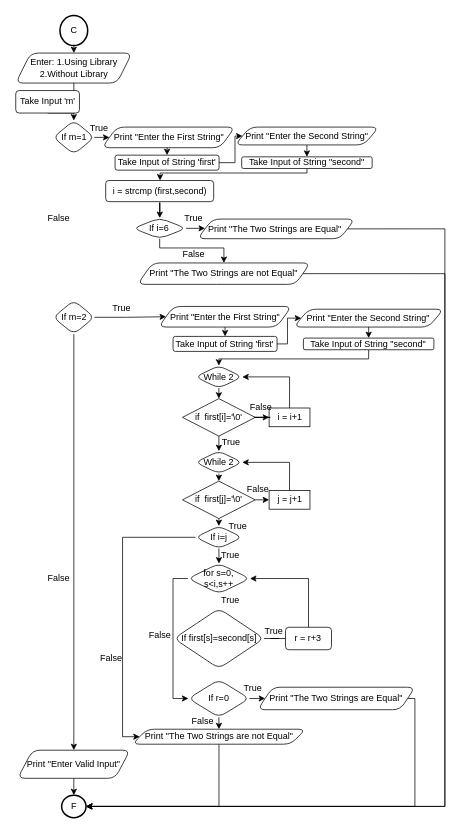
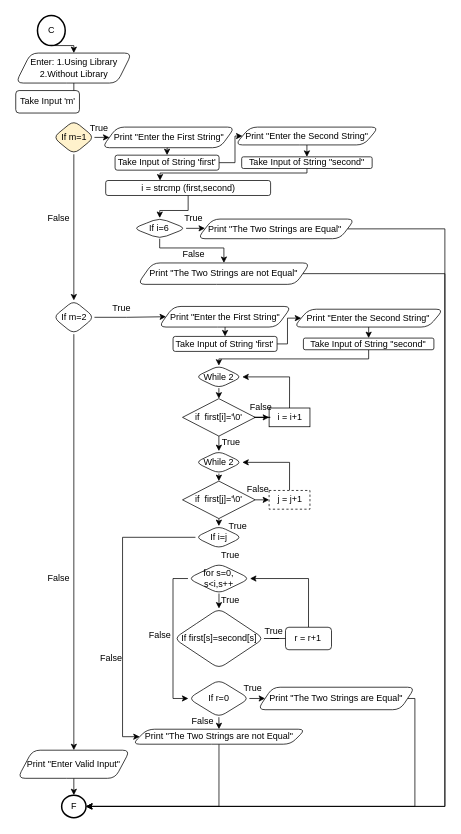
(74, 30) -> (51, 30)
(72, 113) -> none
(74, 137) -> (74, 137)
(160, 191) -> (188, 188)
none -> (74, 294)
(290, 500) -> (290, 500)
(219, 557) -> none
none -> (219, 602)
(308, 639) -> (308, 639)
